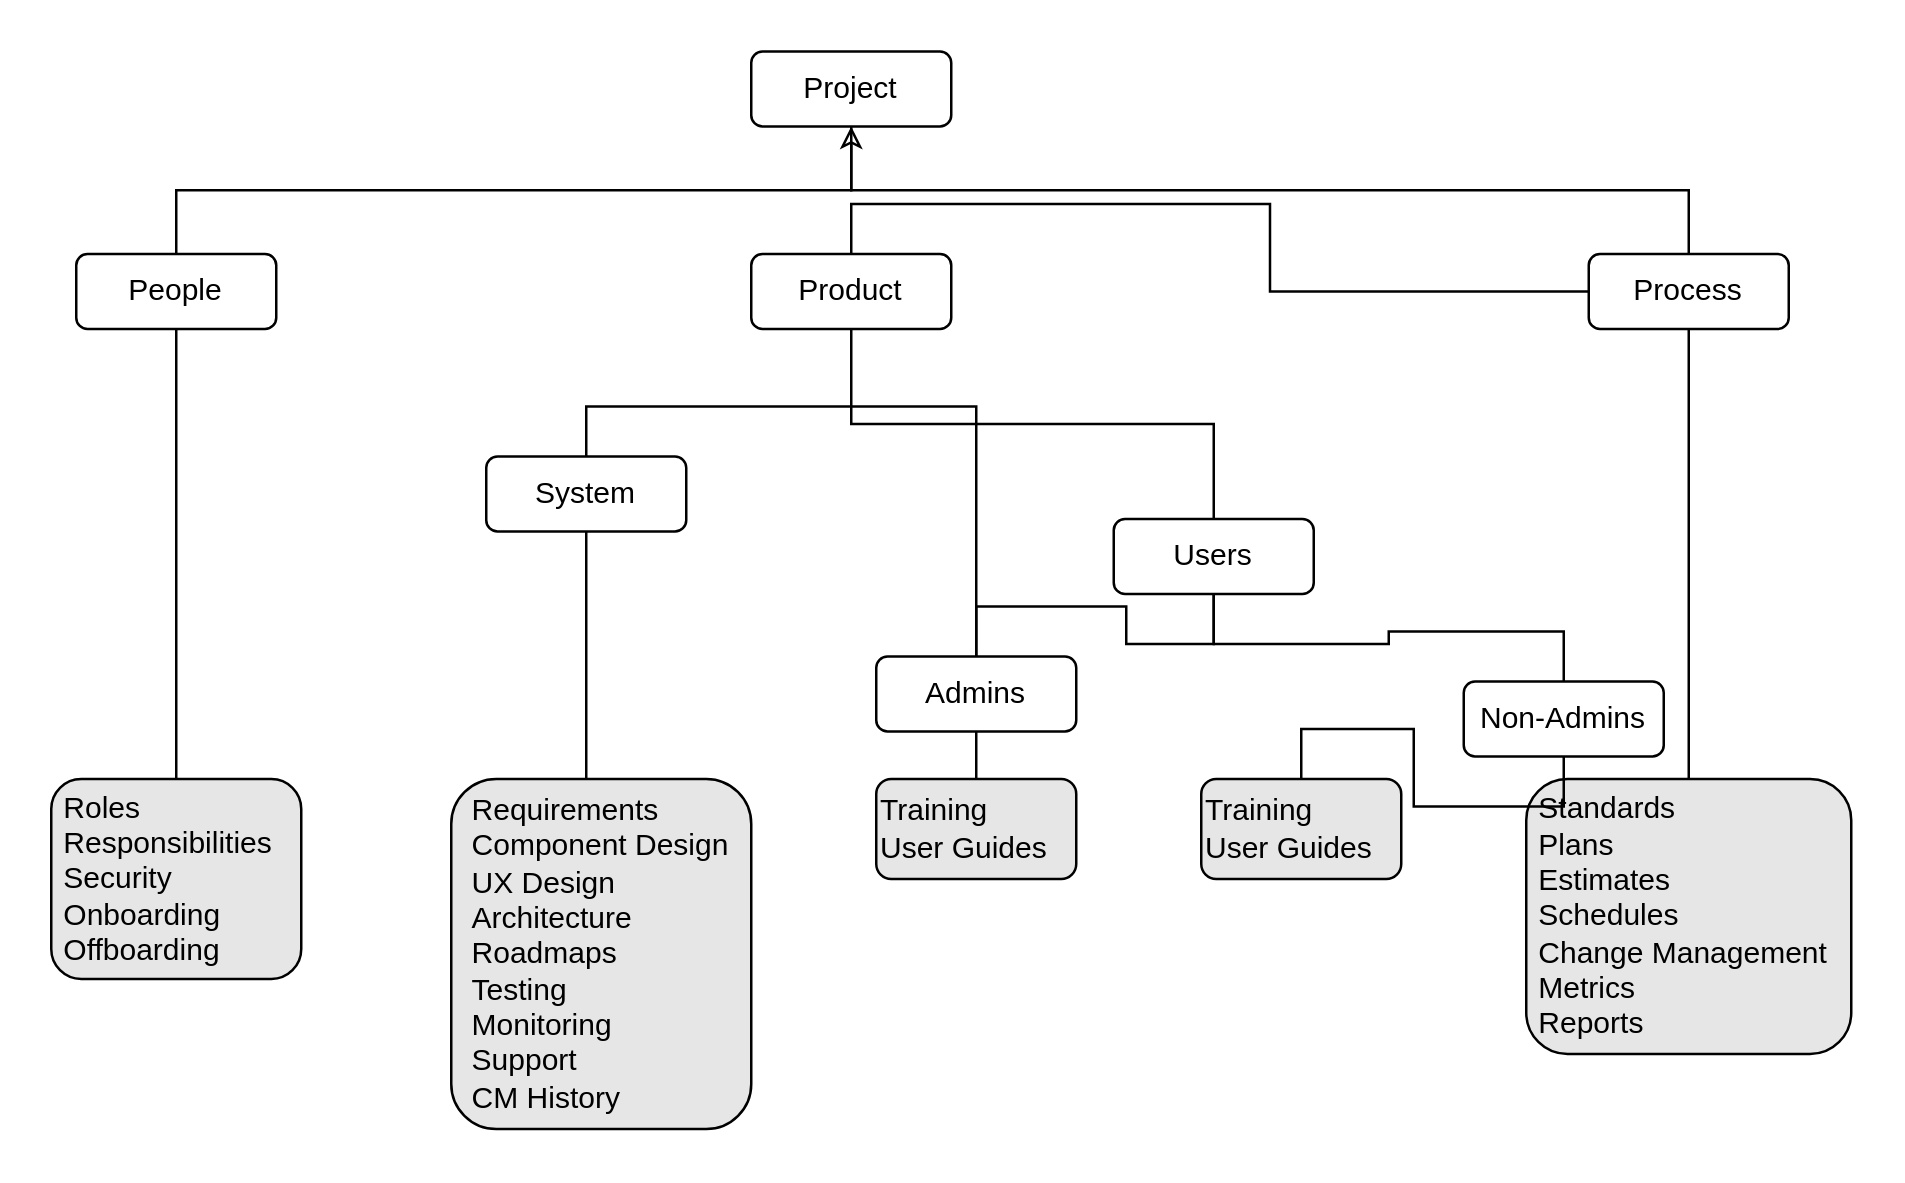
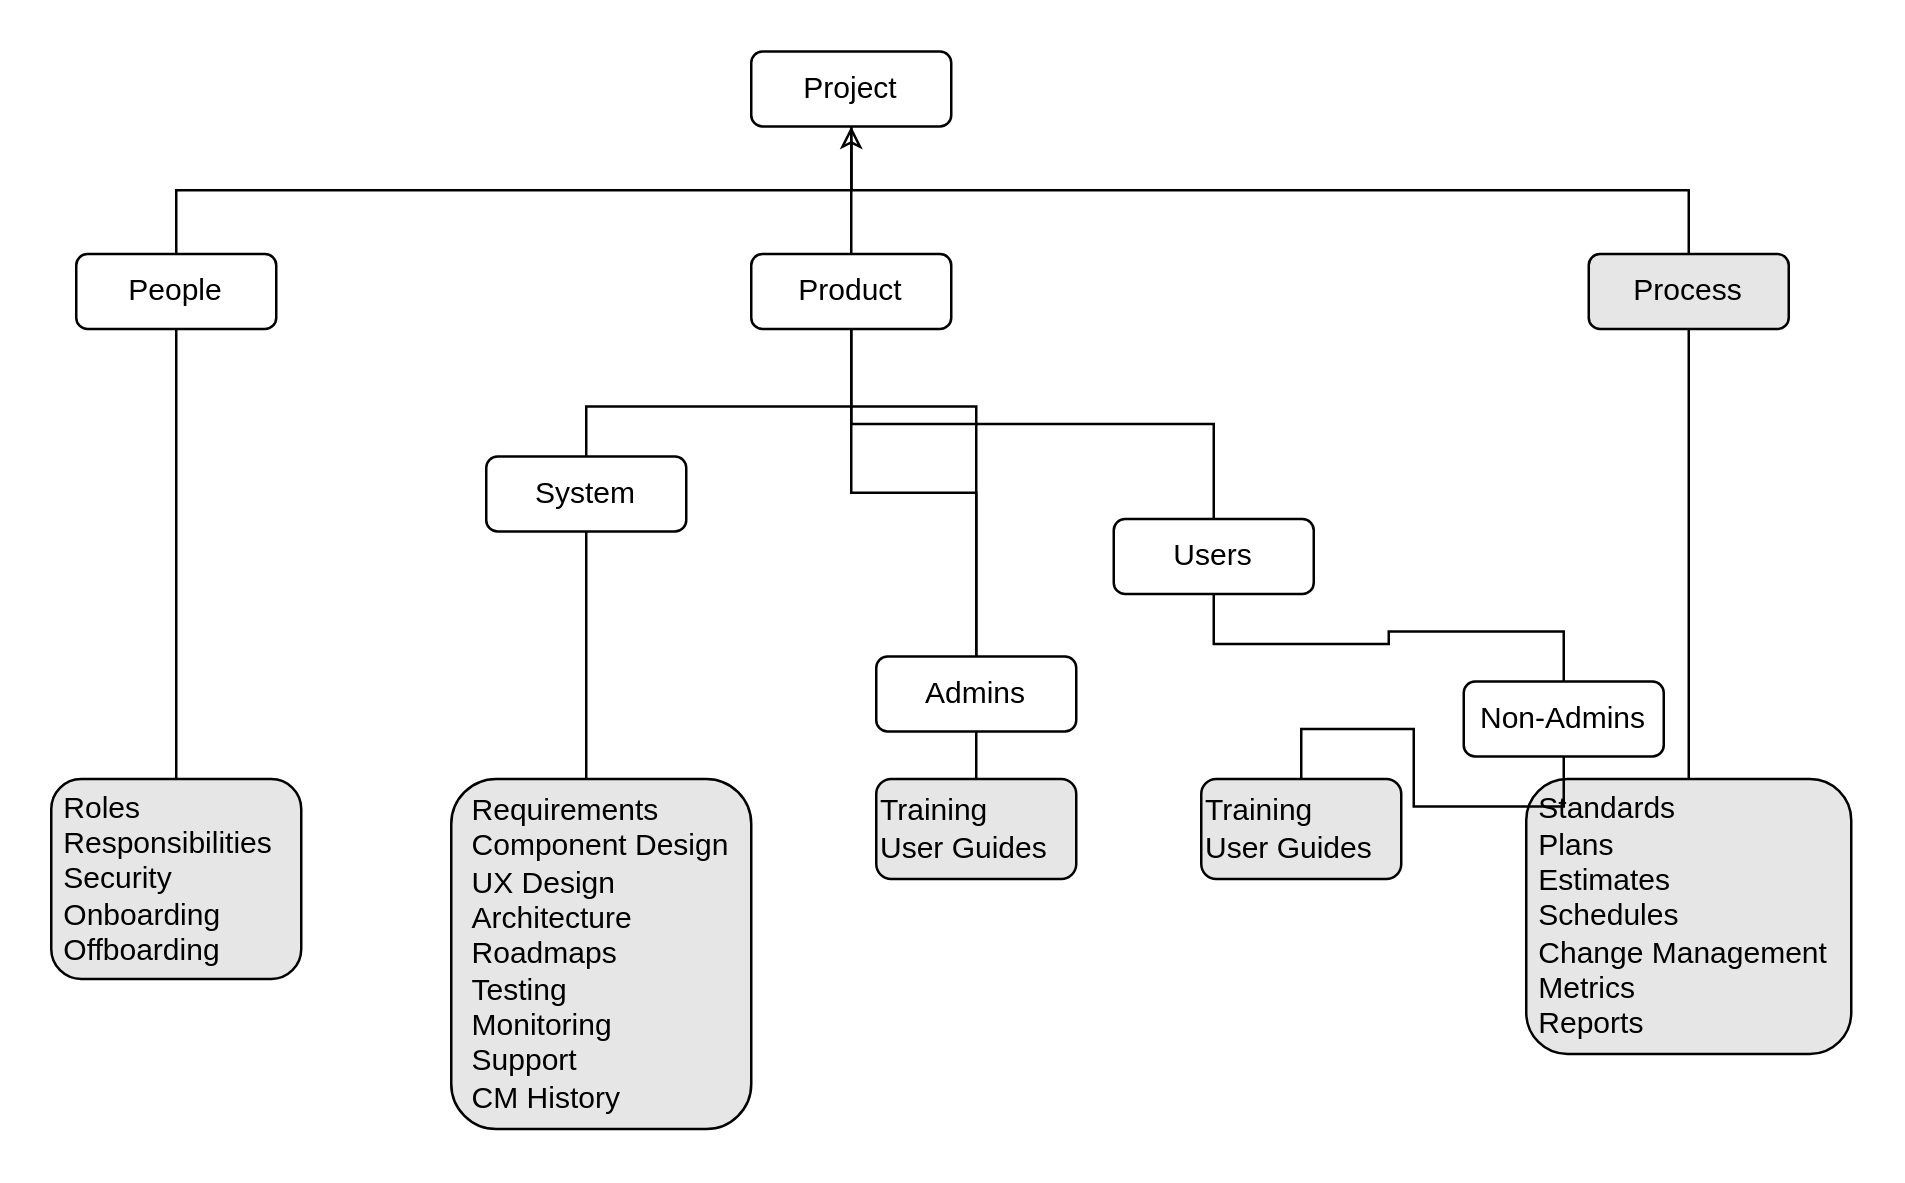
(1262, 204) -> (851, 201)
(1689, 291) -> (1689, 291)
(1114, 606) -> (879, 493)
